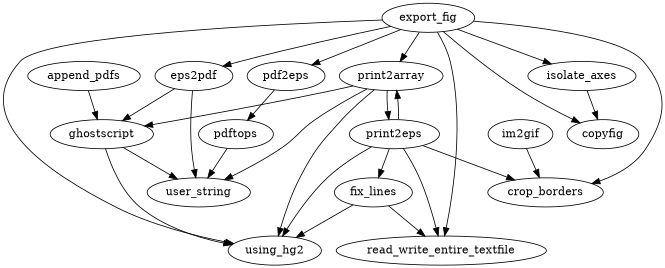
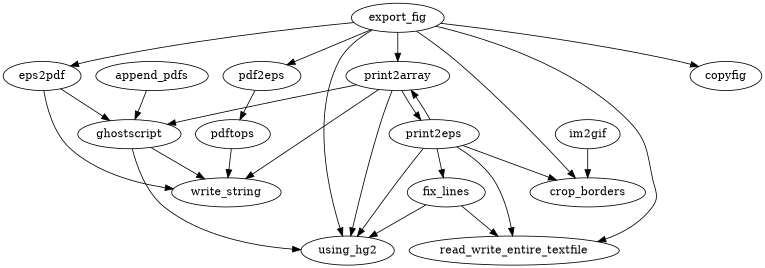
(582, 76) -> none
(199, 192) -> (226, 192)
